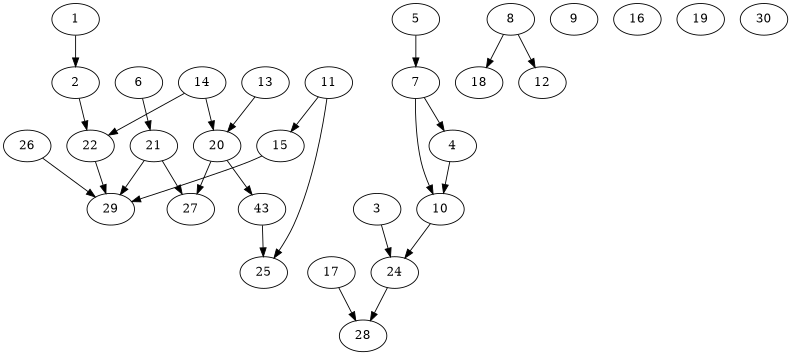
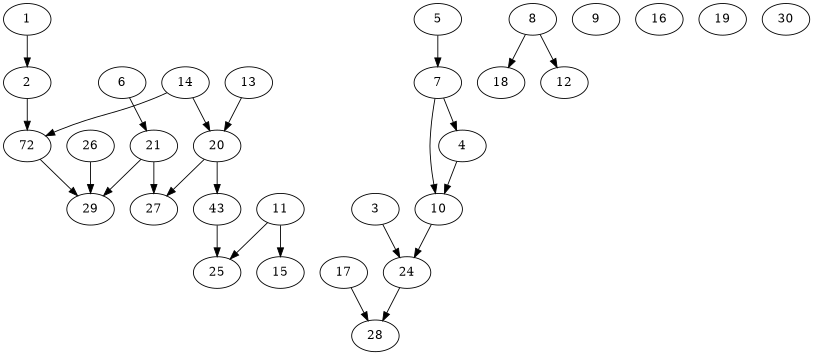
(91, 146) -> (27, 146)
(195, 181) -> none
